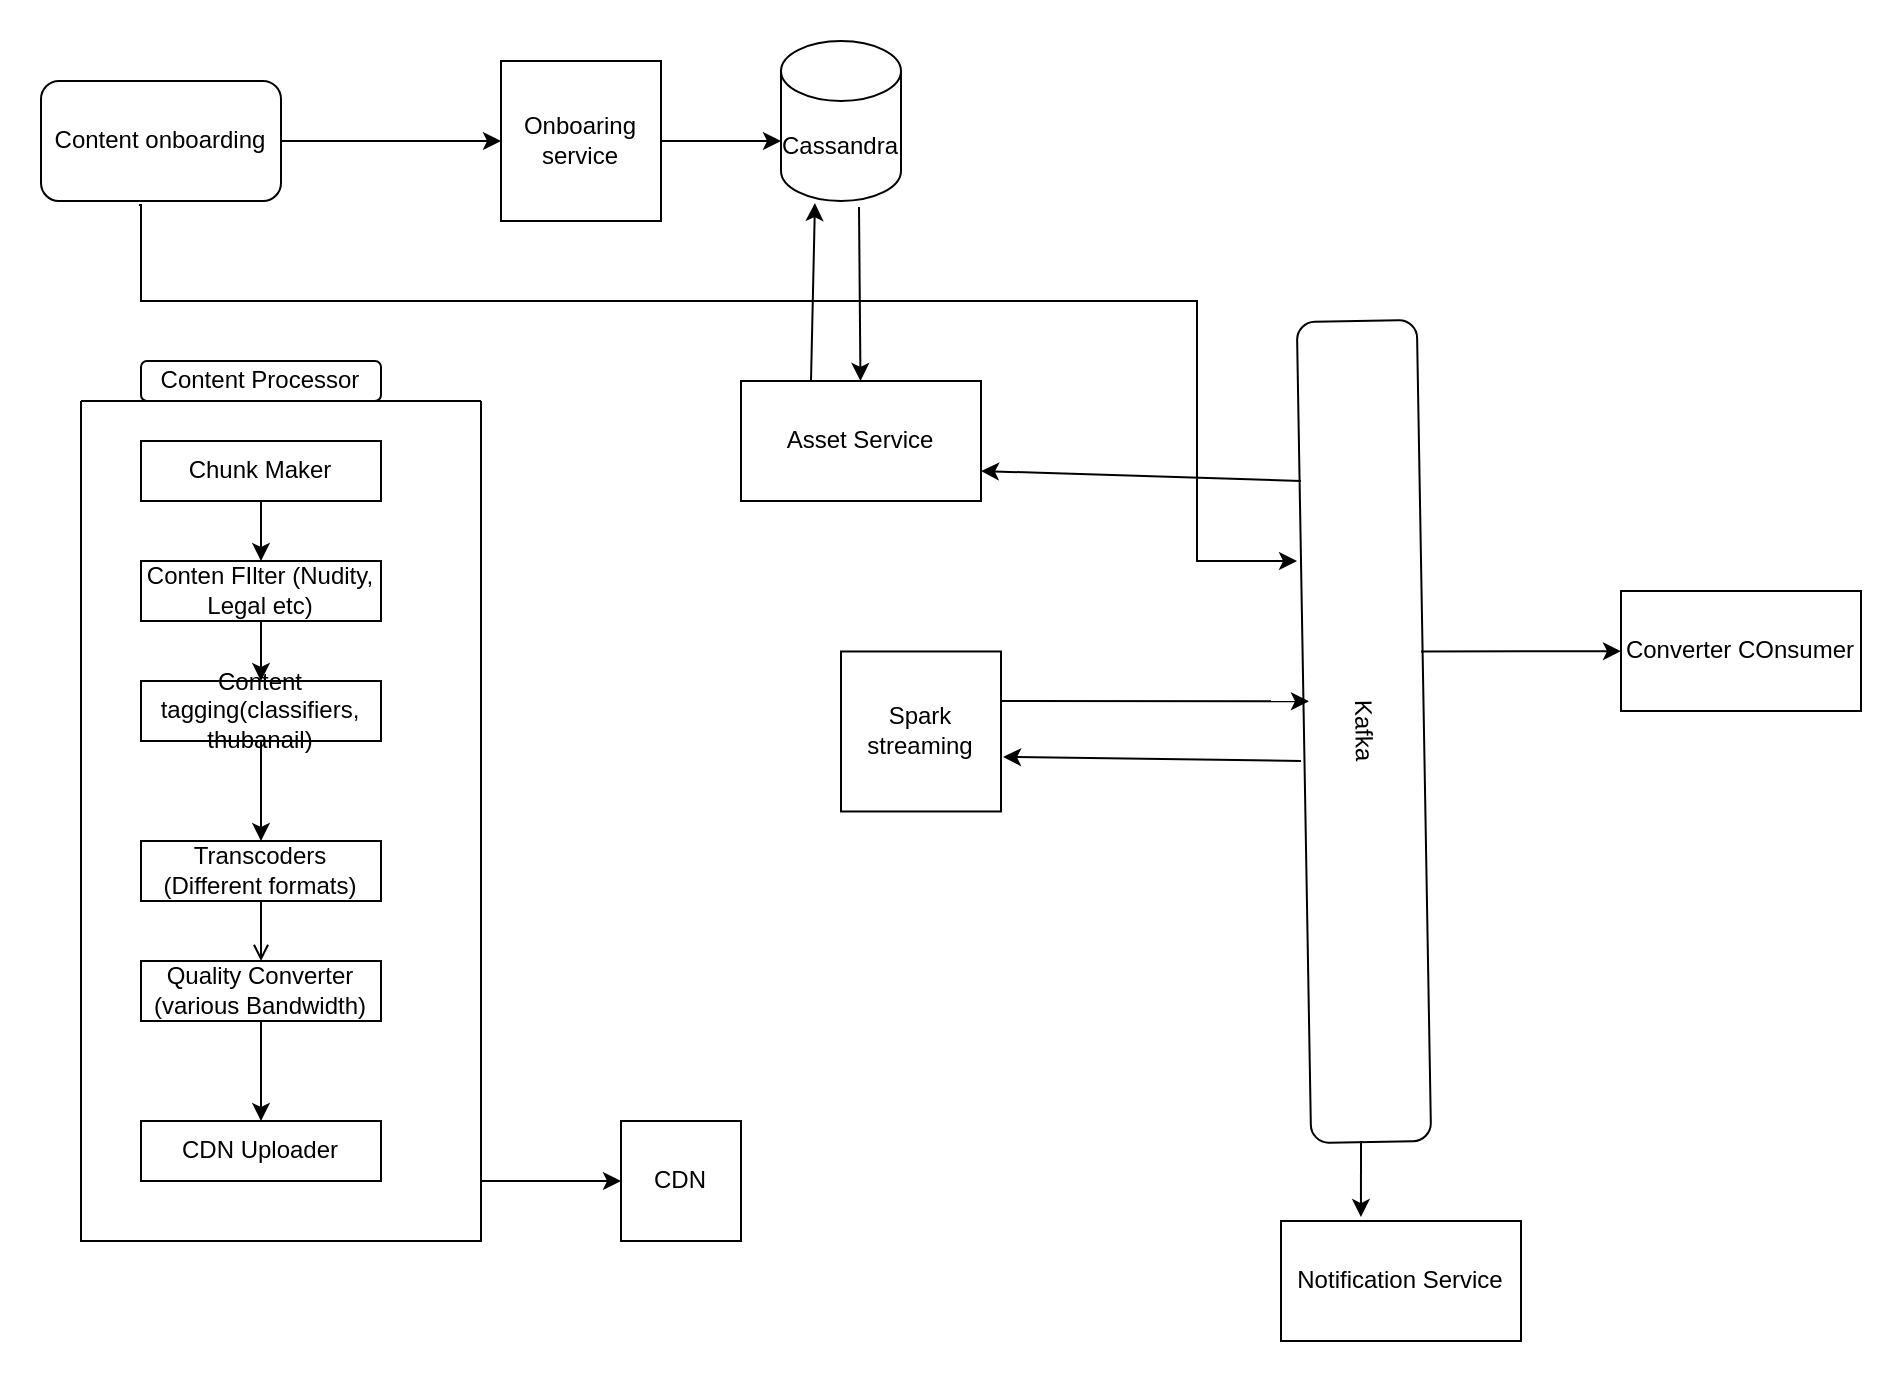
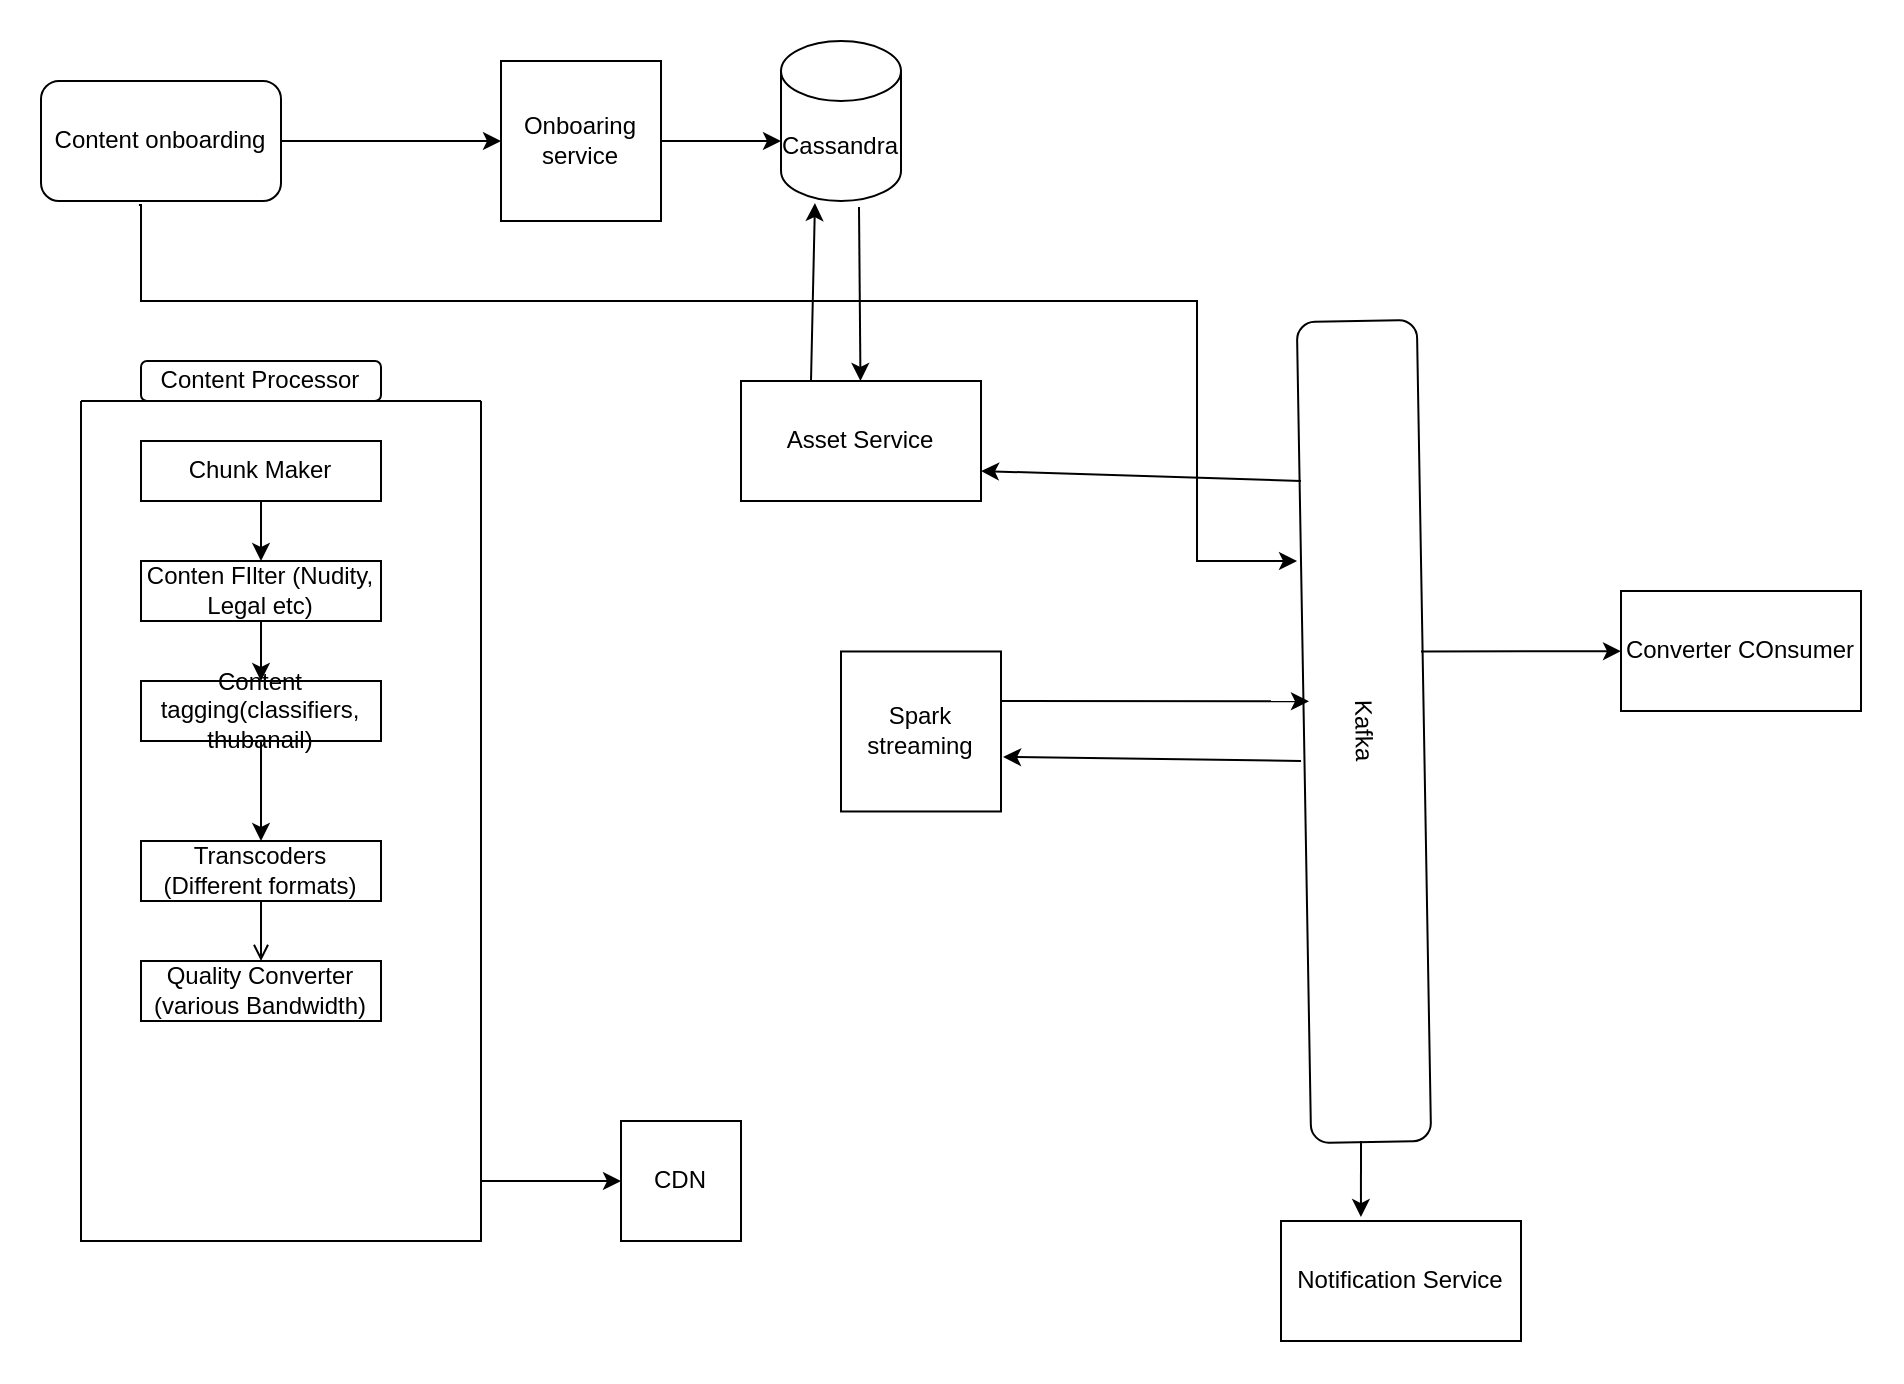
(261, 1064) -> none
(261, 1151) -> none
